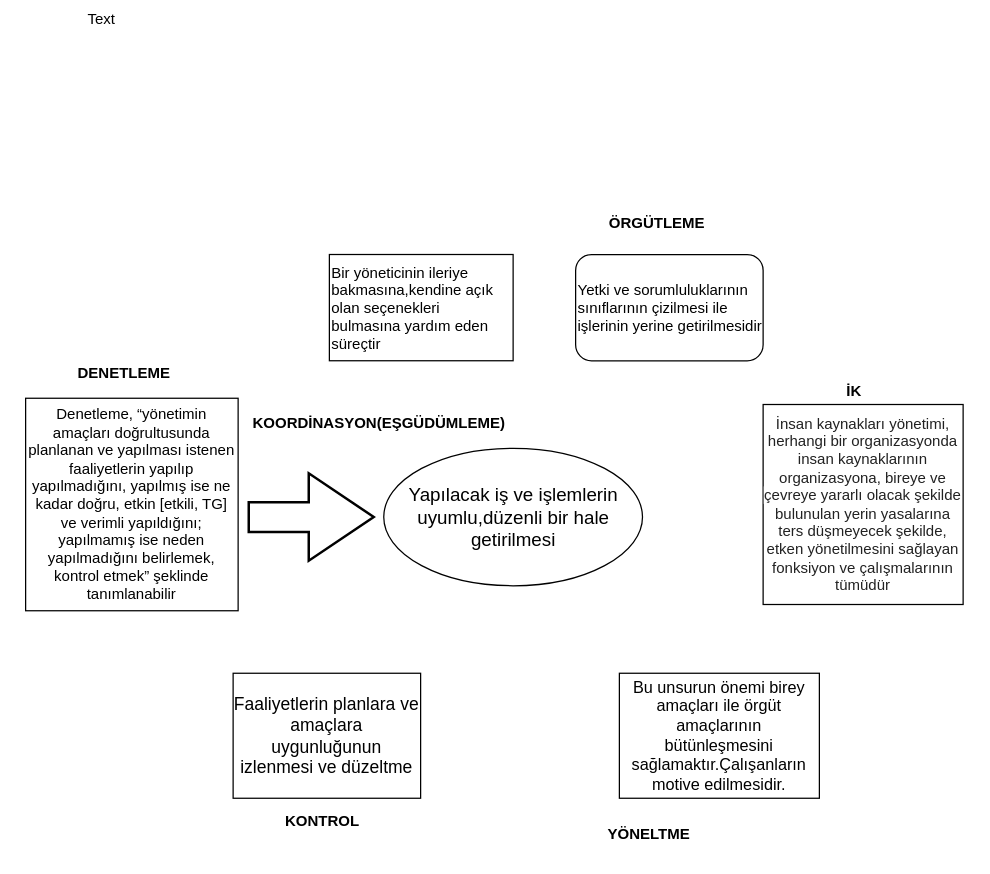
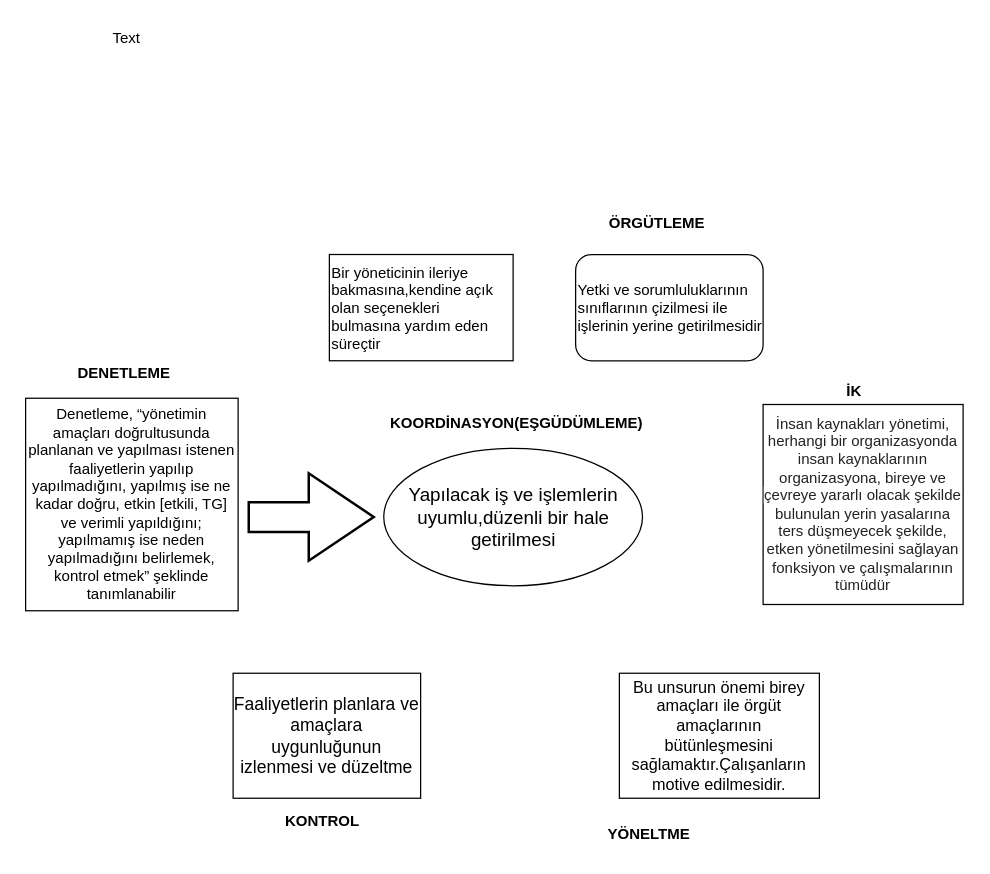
(111, 19) -> (136, 38)
(388, 423) -> (526, 423)
